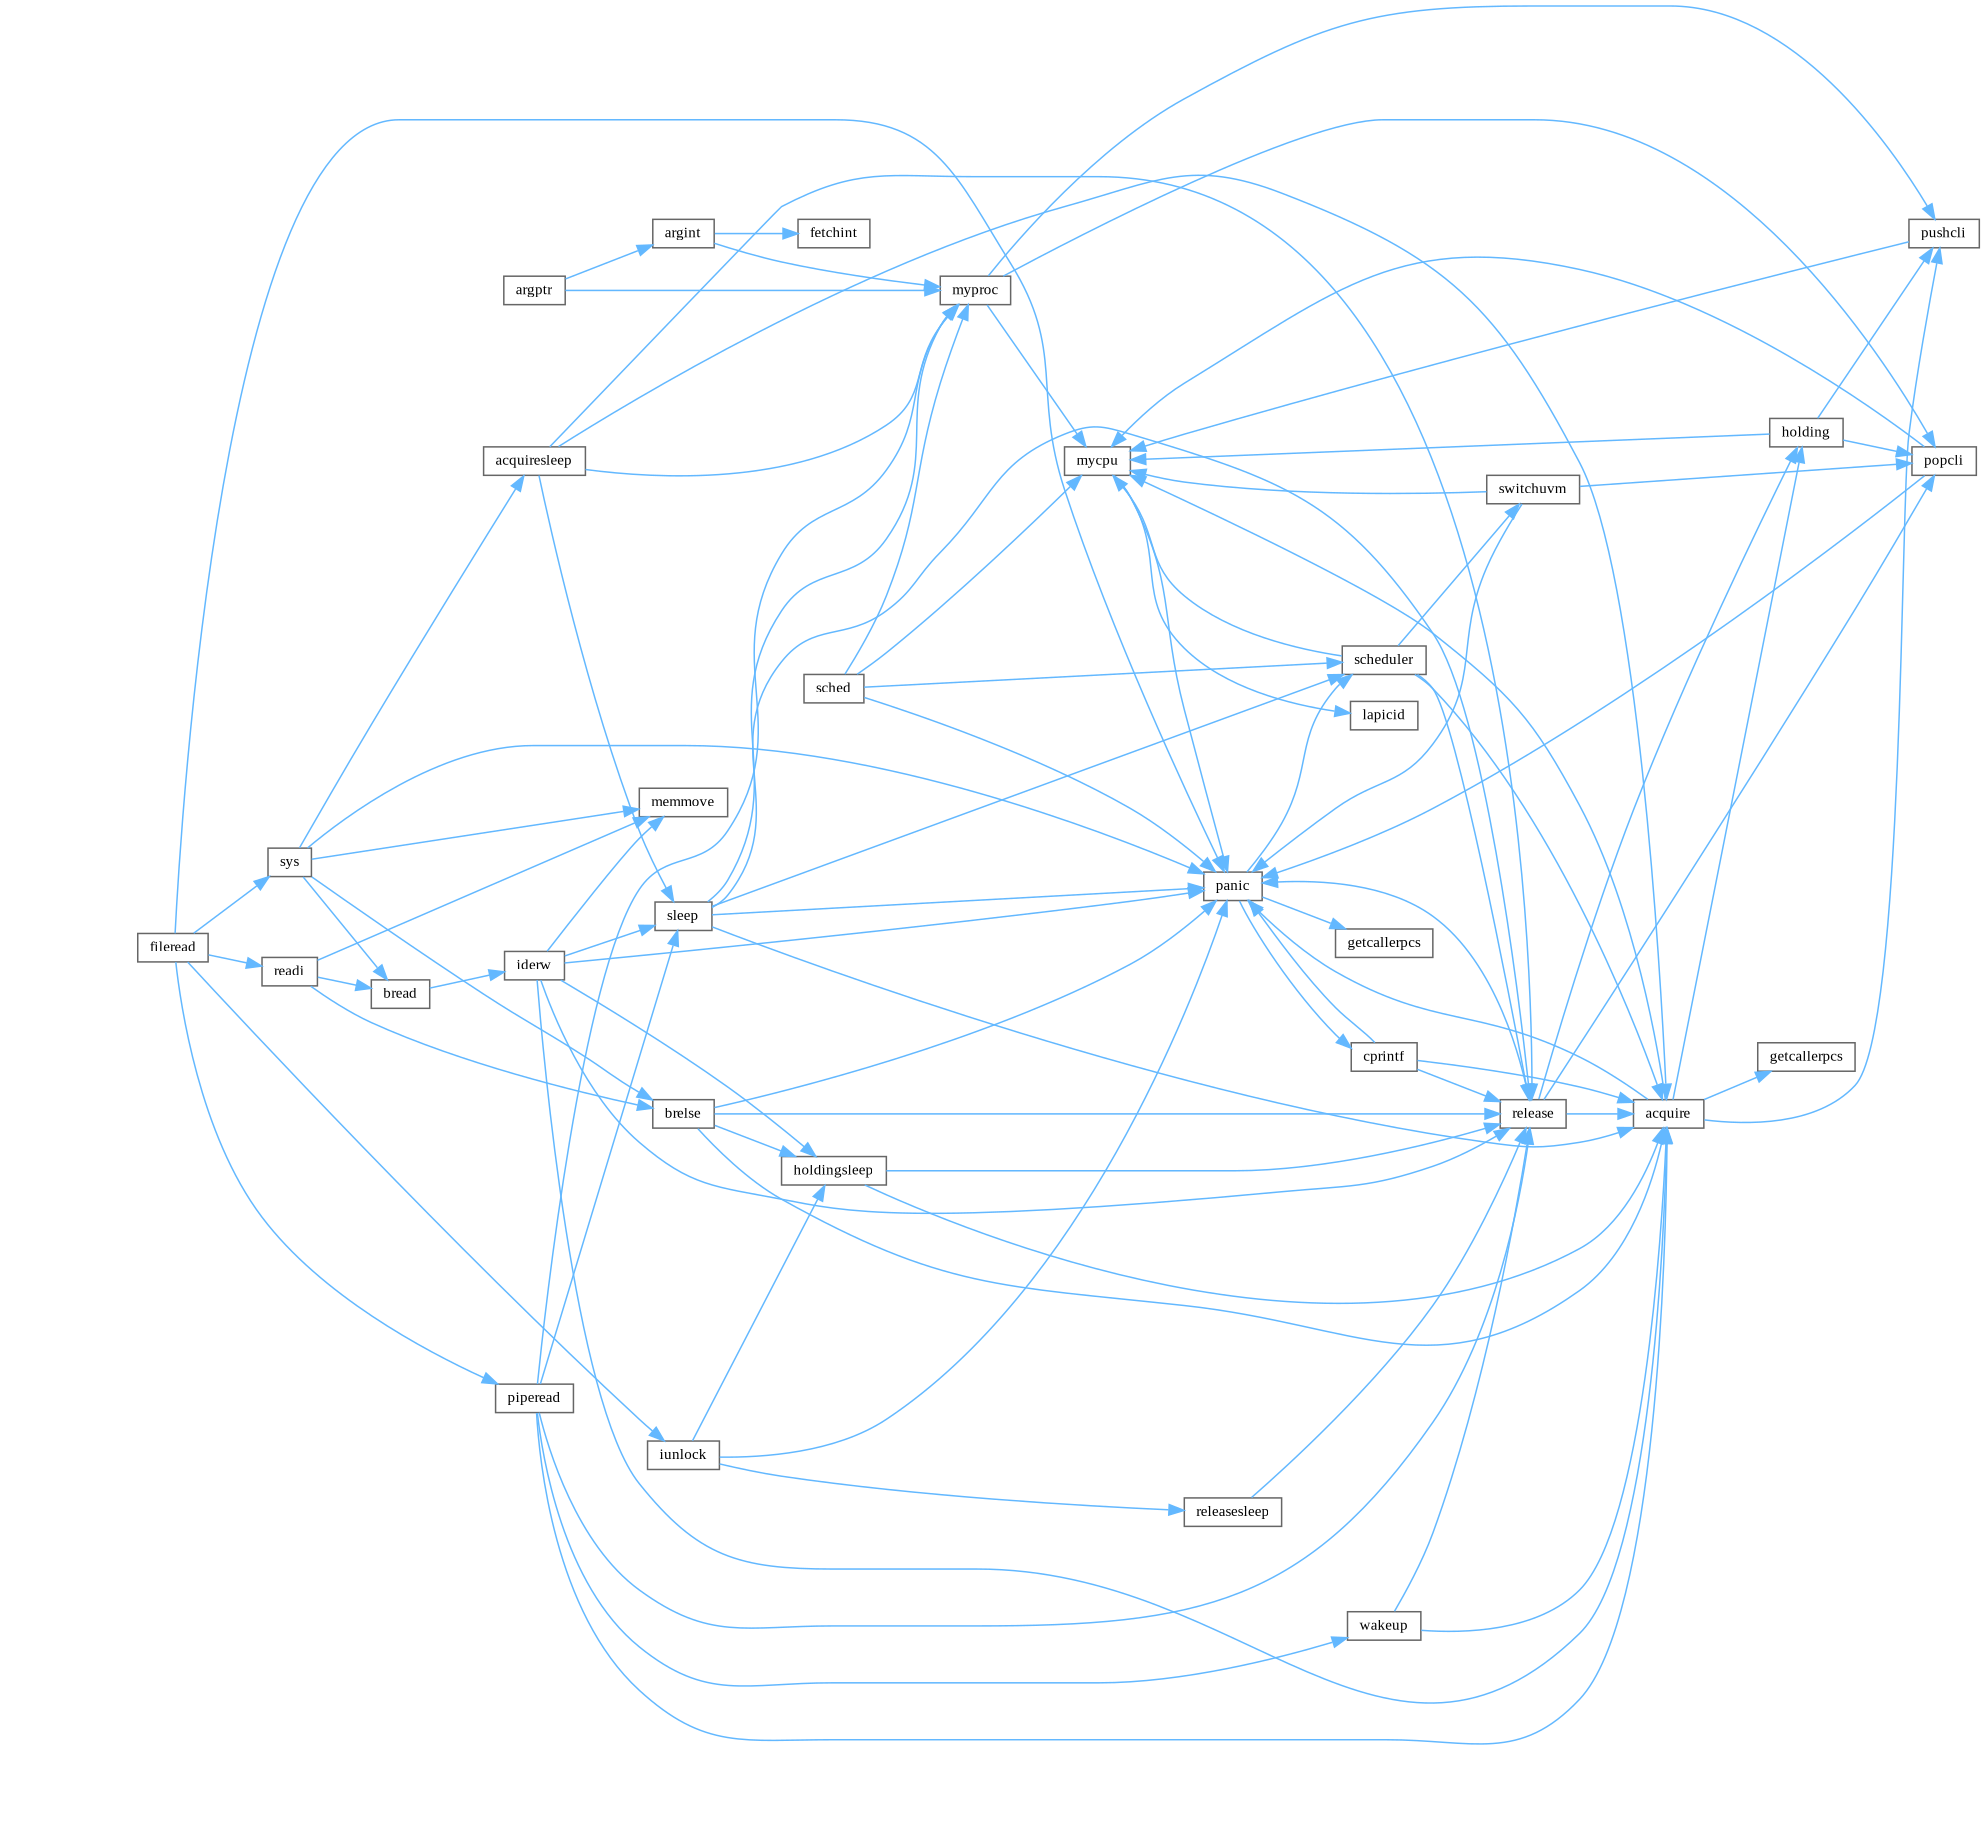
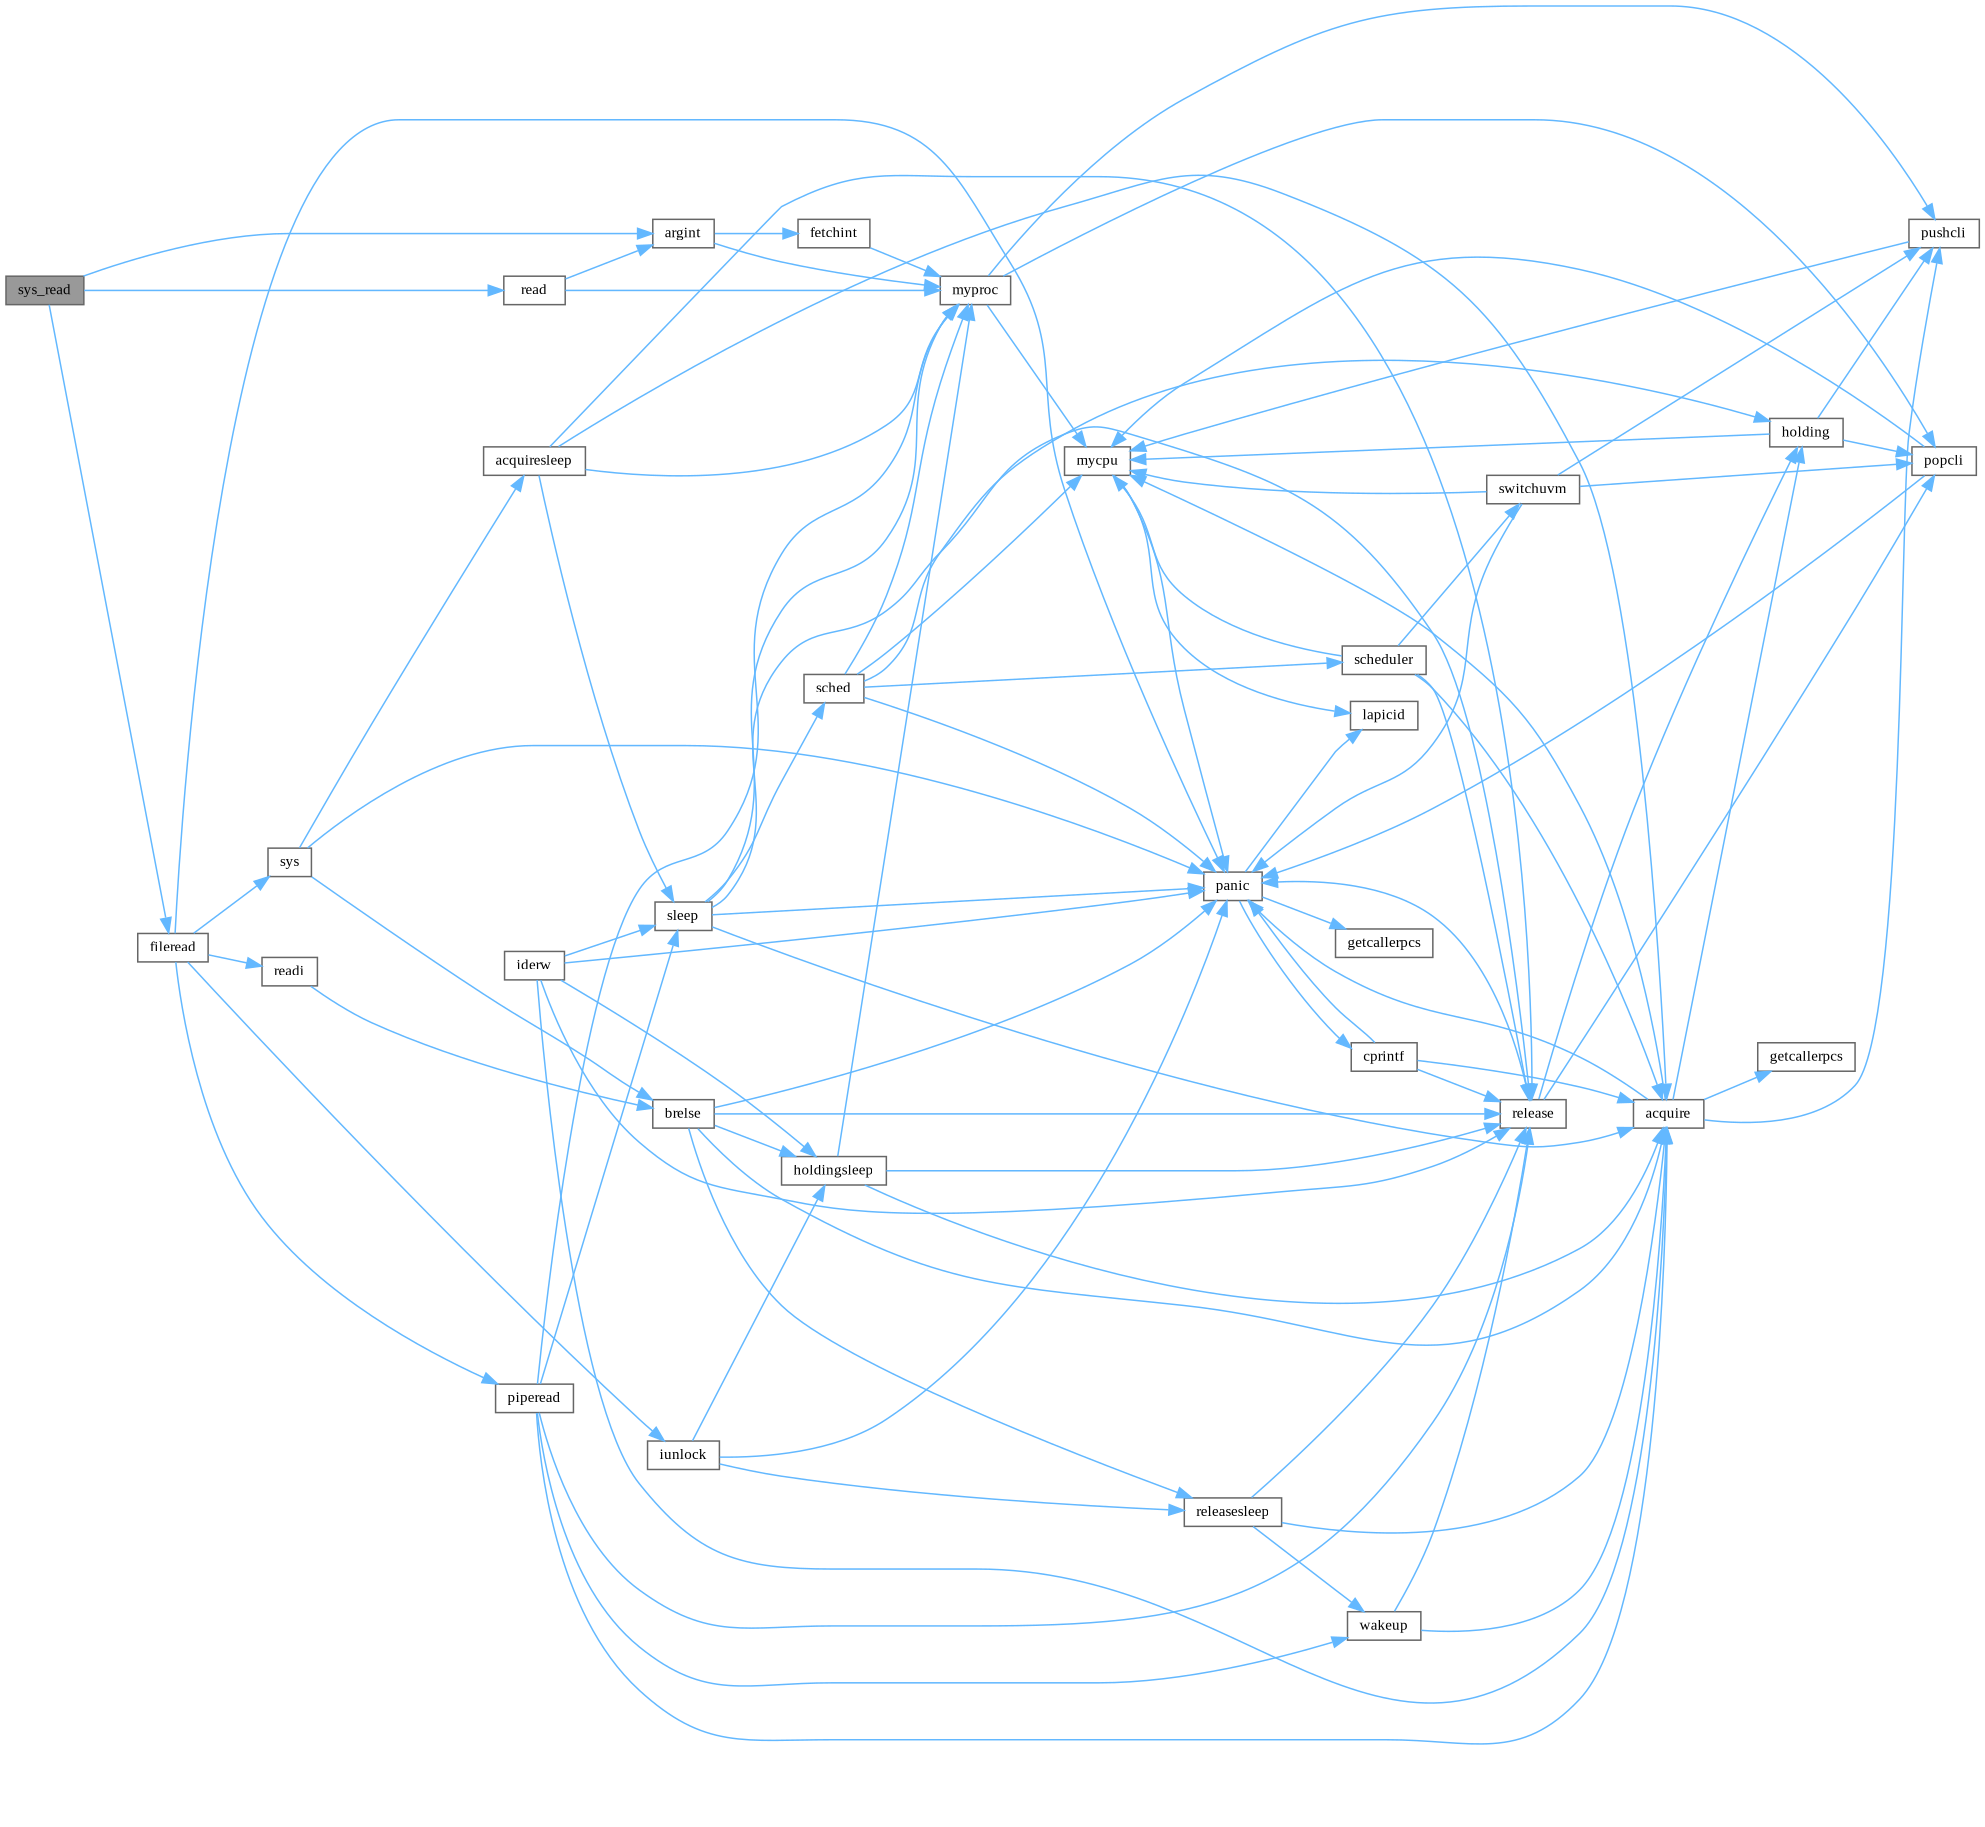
none -> (894, 258)
none -> (45, 290)
(535, 290) -> (535, 290)
none -> (1732, 366)
none -> (1243, 372)
none -> (904, 738)
(1299, 781) -> (1296, 804)
(1021, 793) -> (766, 813)
(683, 803) -> none
(401, 994) -> none
(1592, 1114) -> (1590, 1462)
none -> (882, 1368)
none -> (1307, 1568)
